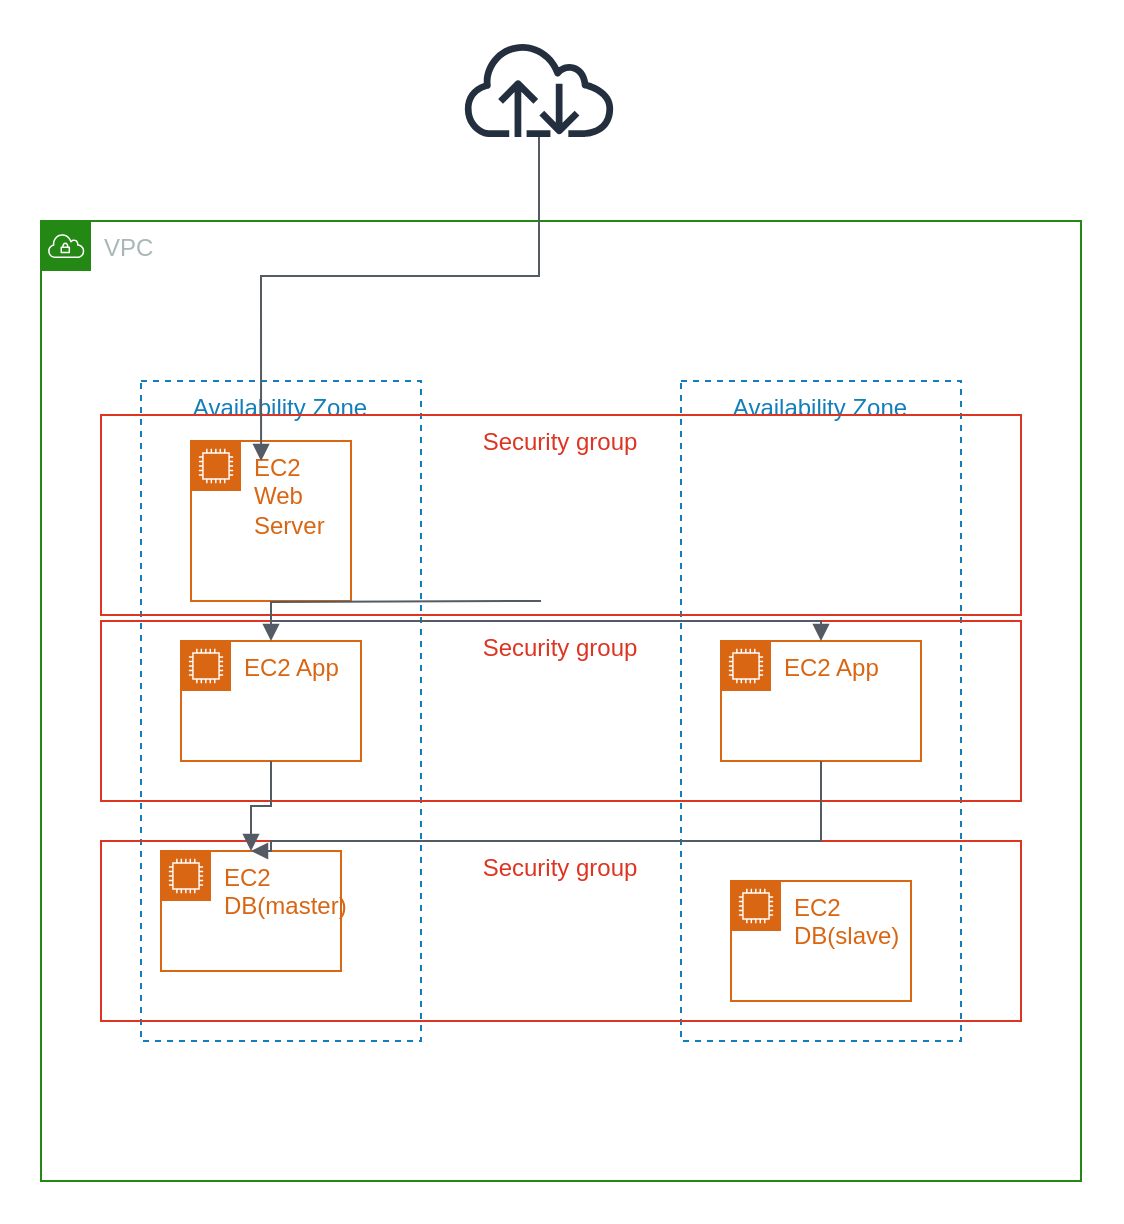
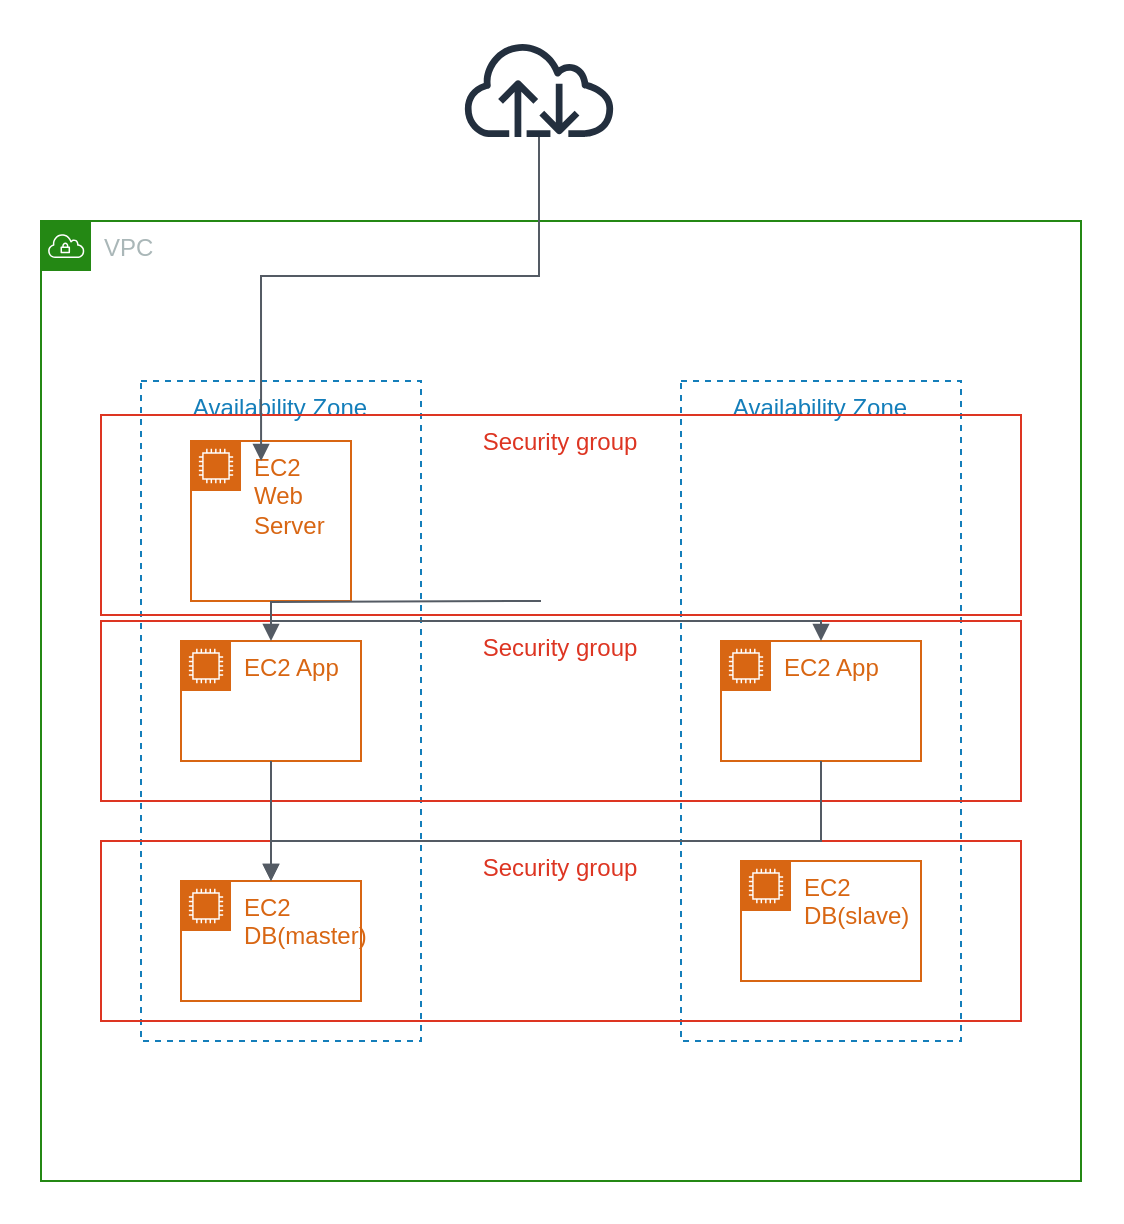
(251, 911) -> (271, 941)
(821, 941) -> (831, 921)
